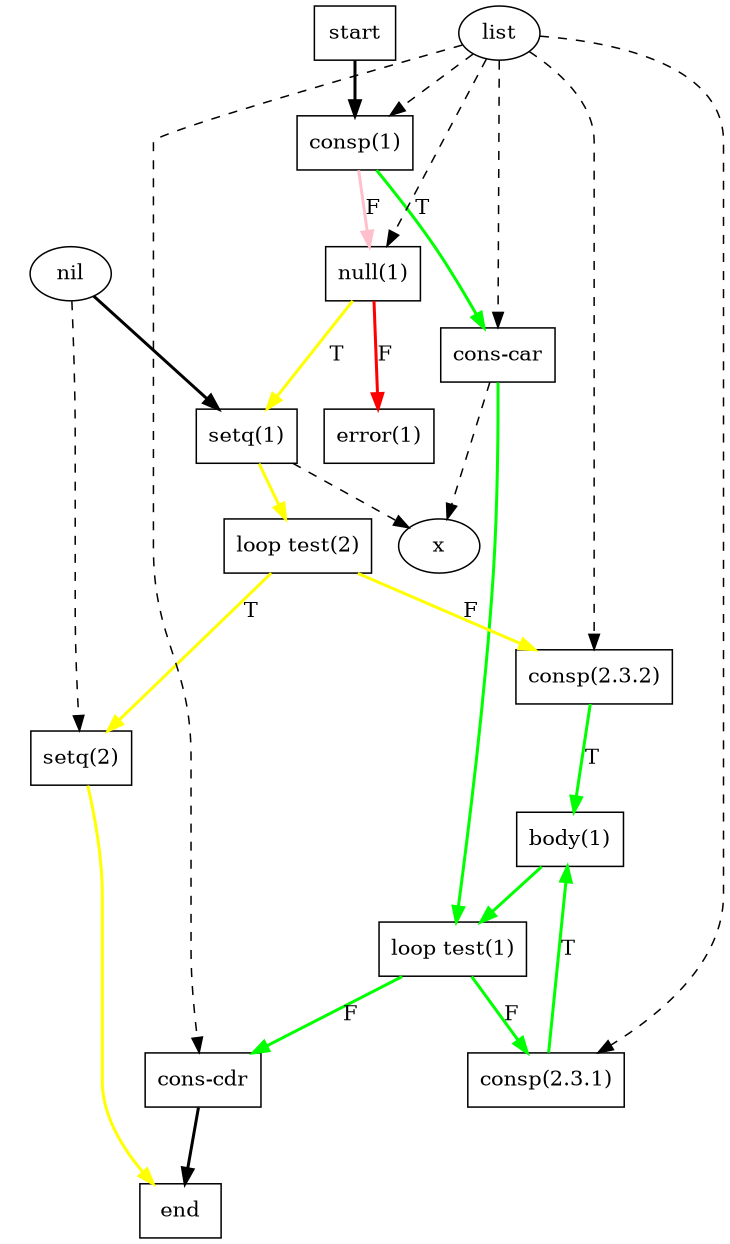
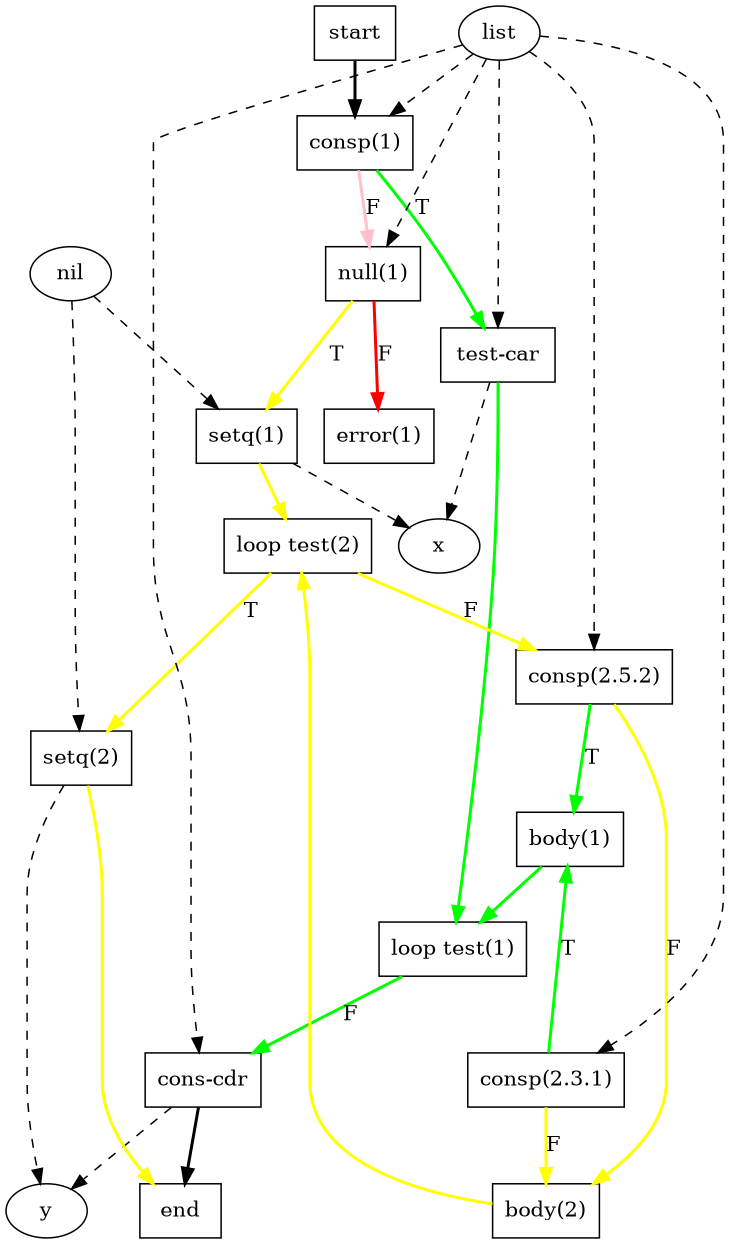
(142, 340) -> (142, 340)
(498, 355) -> (498, 355)
(594, 677) -> (594, 677)
(495, 1008) -> none
none -> (47, 1211)
none -> (546, 1211)
